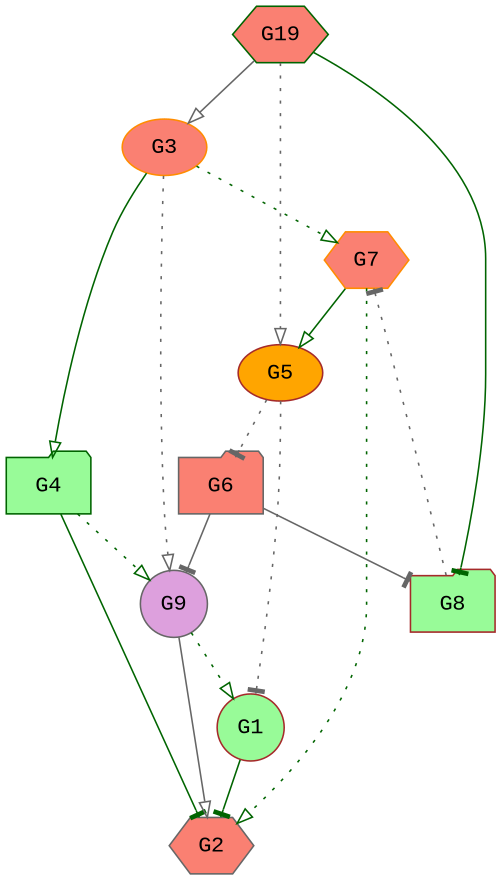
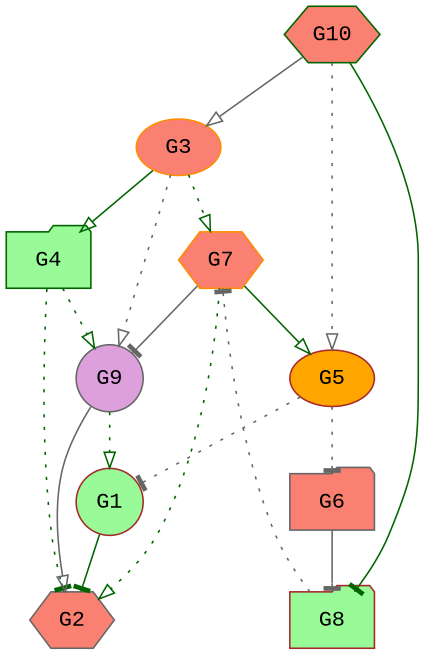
(280, 34) -> (332, 34)
(200, 539) -> (168, 317)
(128, 662) -> (45, 437)
